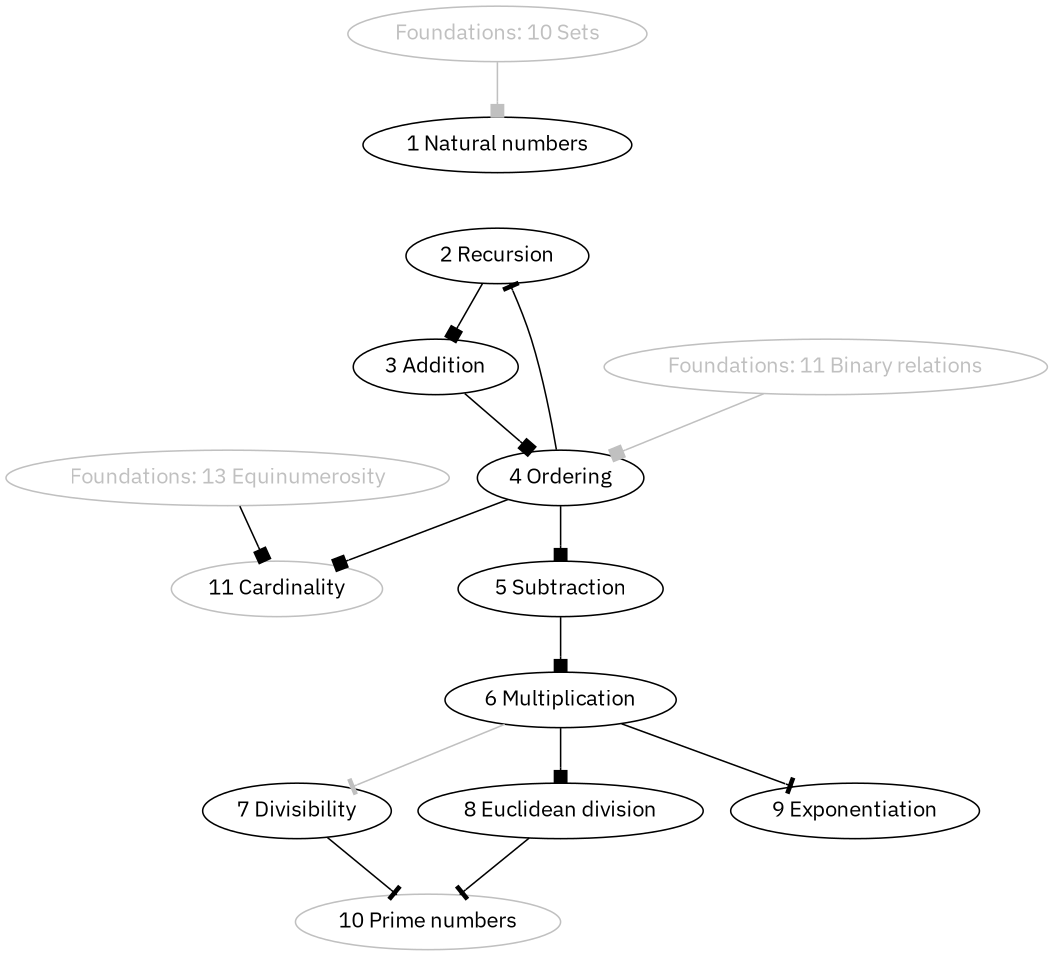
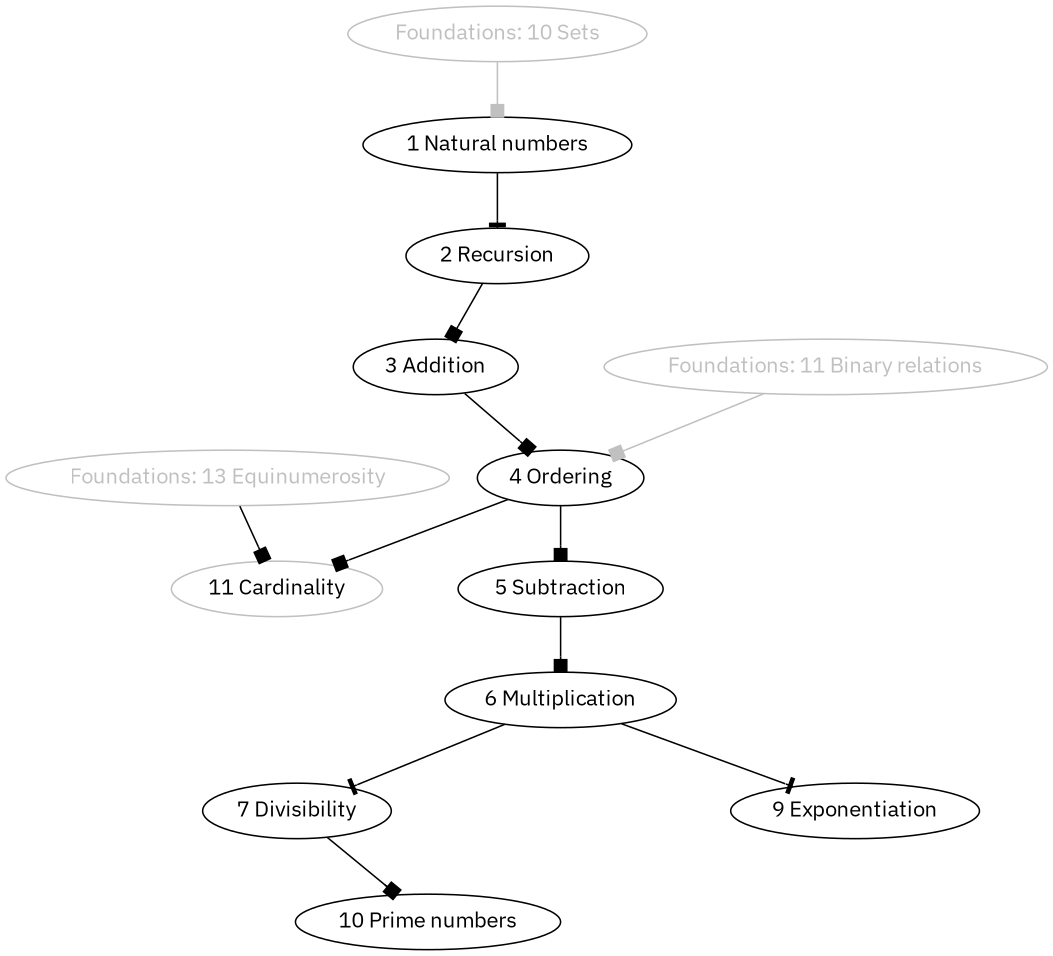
(540, 369) -> (497, 197)
(431, 755) -> (431, 755)
(561, 811) -> none
(359, 864) -> (359, 864)
(428, 922) -> (428, 922)
